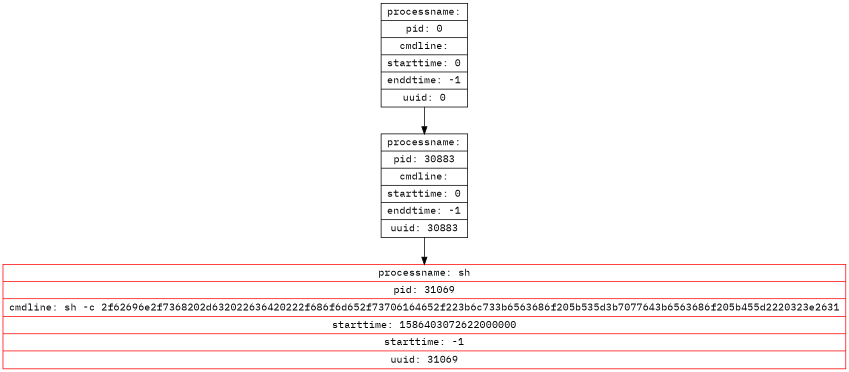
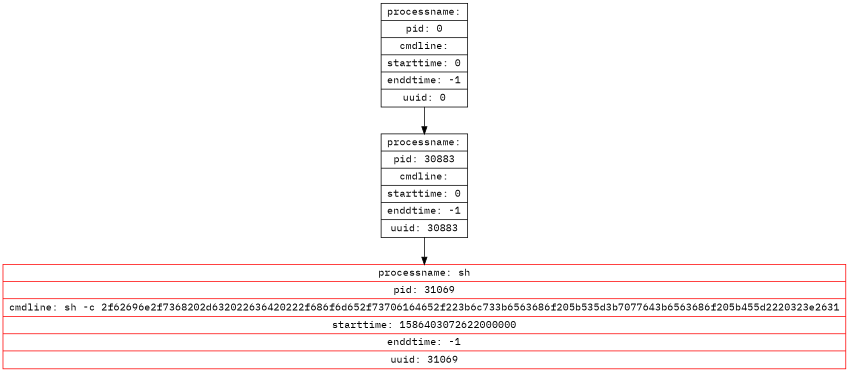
(424, 342) -> (424, 342)
